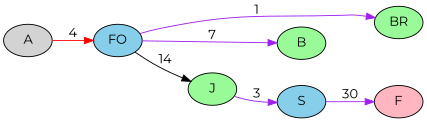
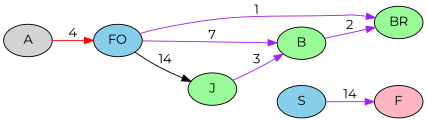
none -> (345, 34)
(350, 95) -> (350, 95)
(251, 101) -> (254, 70)
